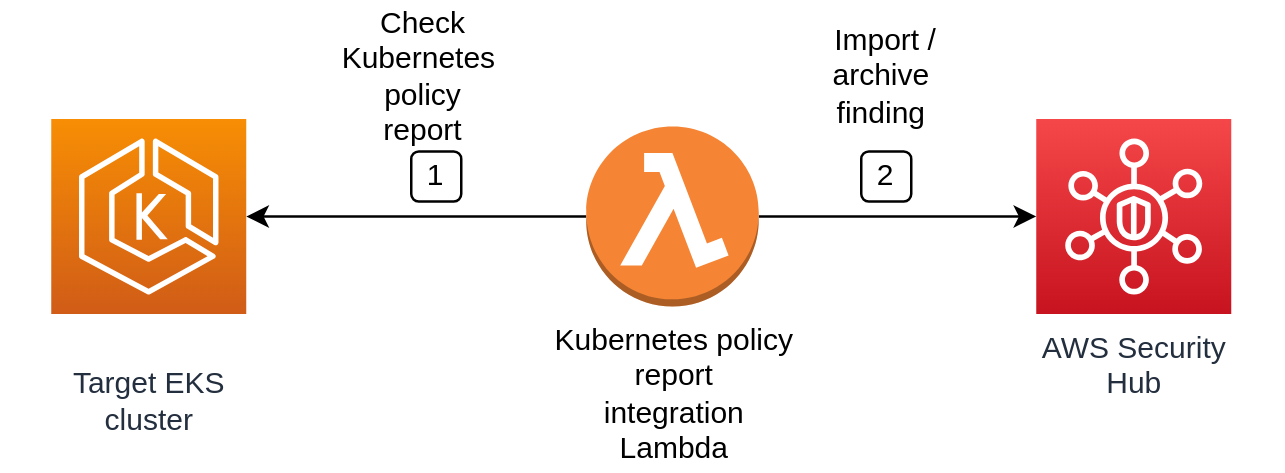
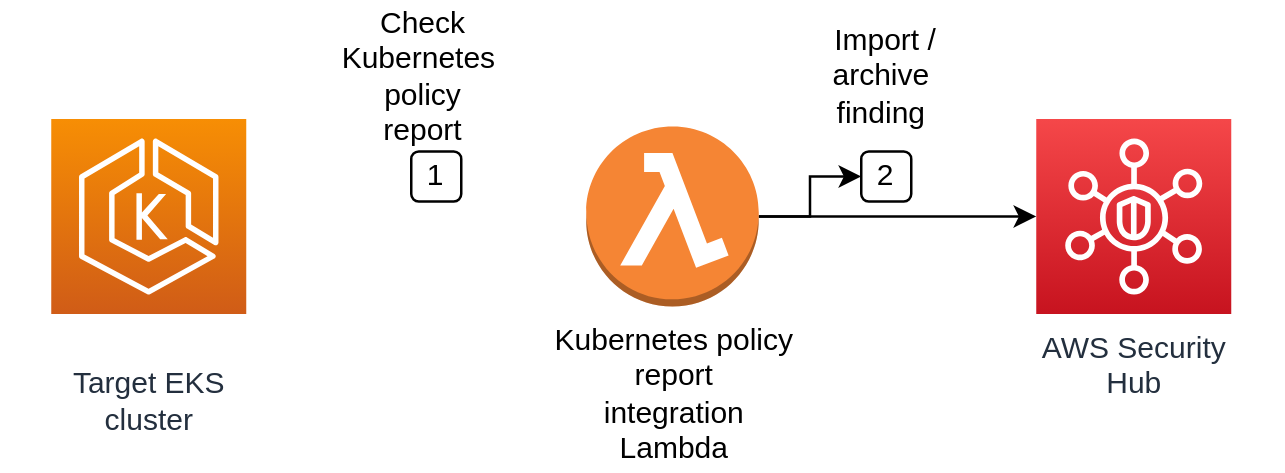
(424, 216) -> (810, 177)
